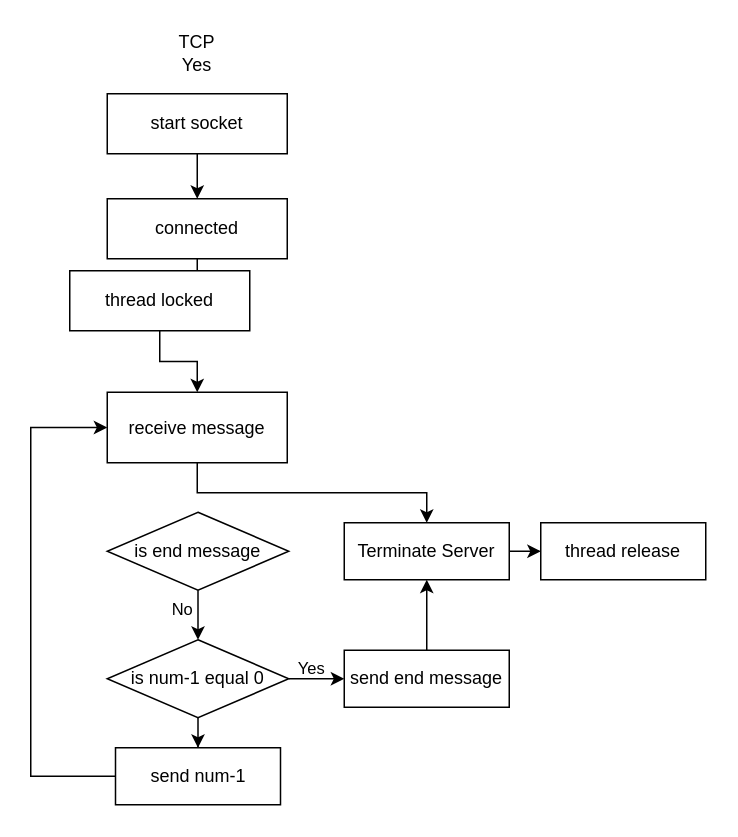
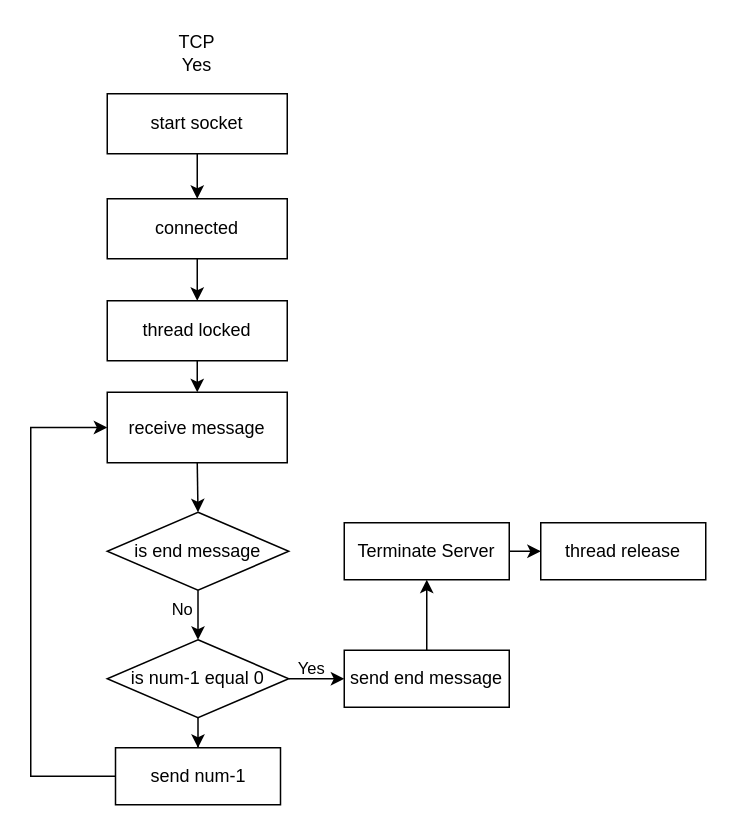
(160, 301) -> (197, 331)
(321, 493) -> (198, 497)
